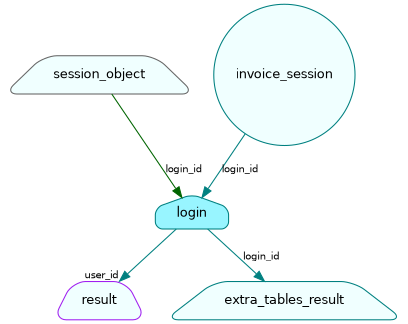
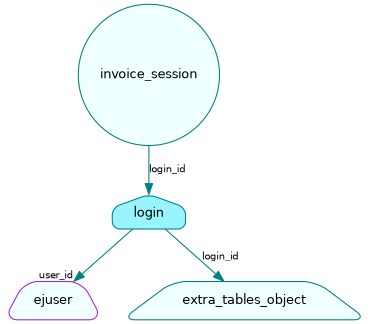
(100, 75) -> none
(100, 301) -> (53, 301)
(284, 301) -> (245, 301)
